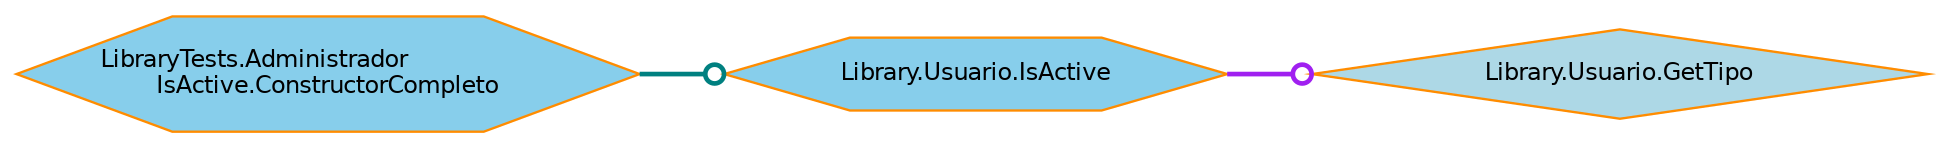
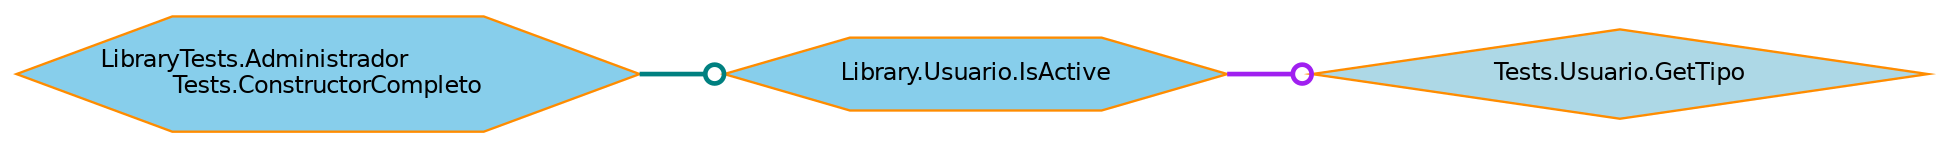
(328, 74) -> (328, 74)
(1620, 74) -> (1620, 74)
